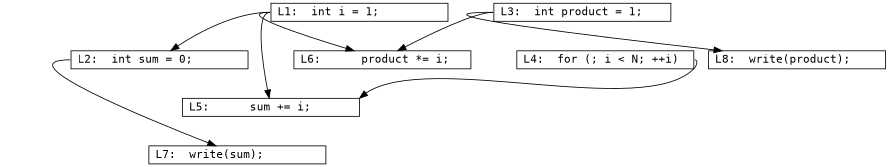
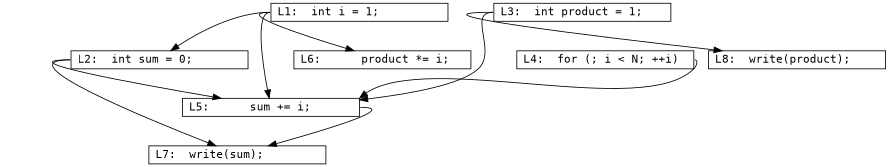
(448, 26) -> (443, 85)
none -> (124, 81)
none -> (331, 128)
